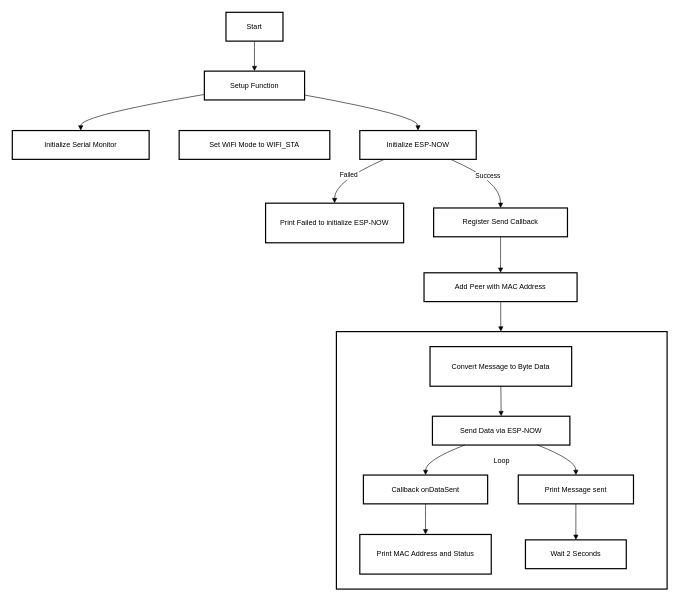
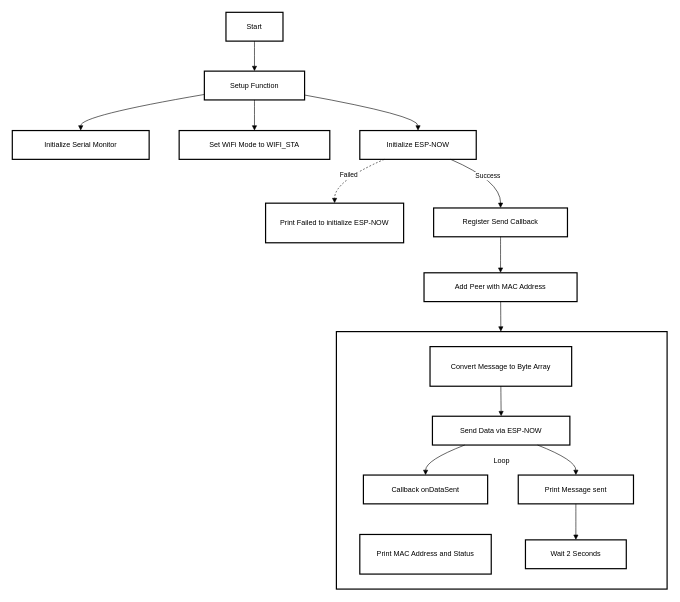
none -> (254, 113)
(370, 166) -> (370, 166)
(501, 366) -> (501, 366)
(425, 516) -> none
